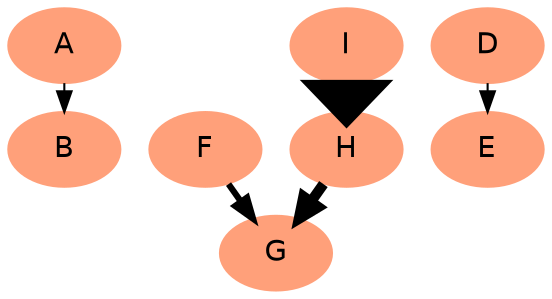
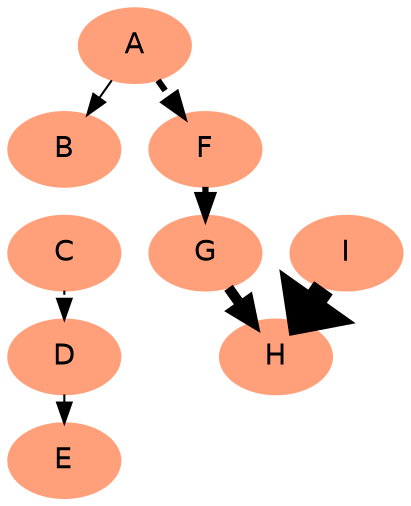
none -> (164, 89)
(317, 193) -> (235, 297)
none -> (64, 253)
